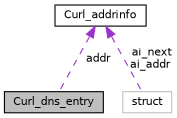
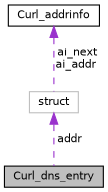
(74, 64) -> (54, 145)
